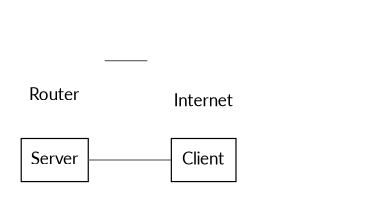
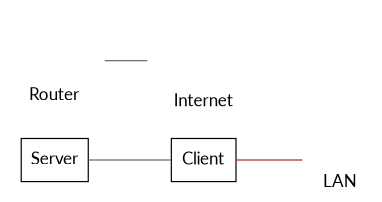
none -> (340, 160)
